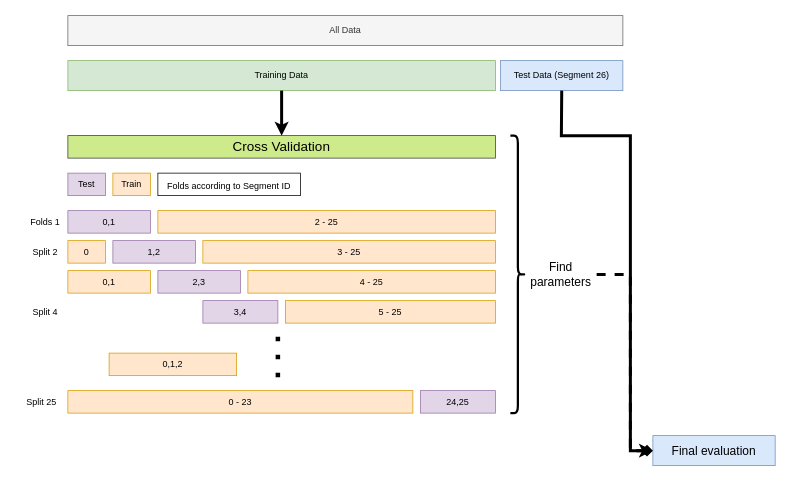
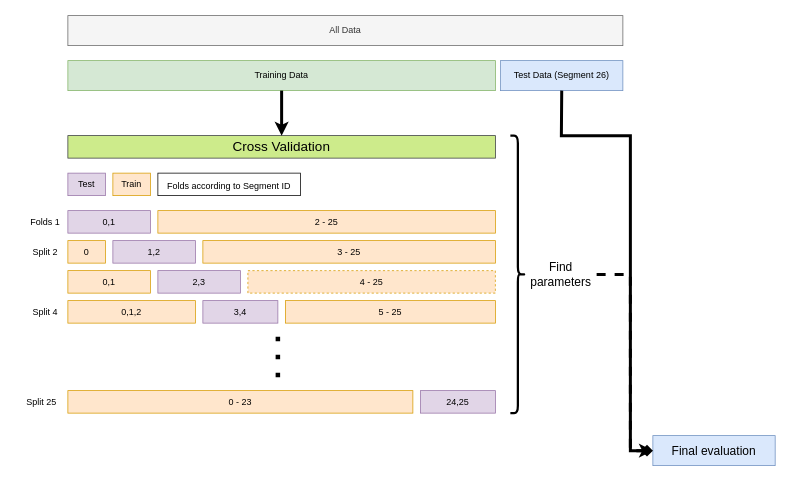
(372, 282) -> (372, 282)
(173, 364) -> (132, 312)
